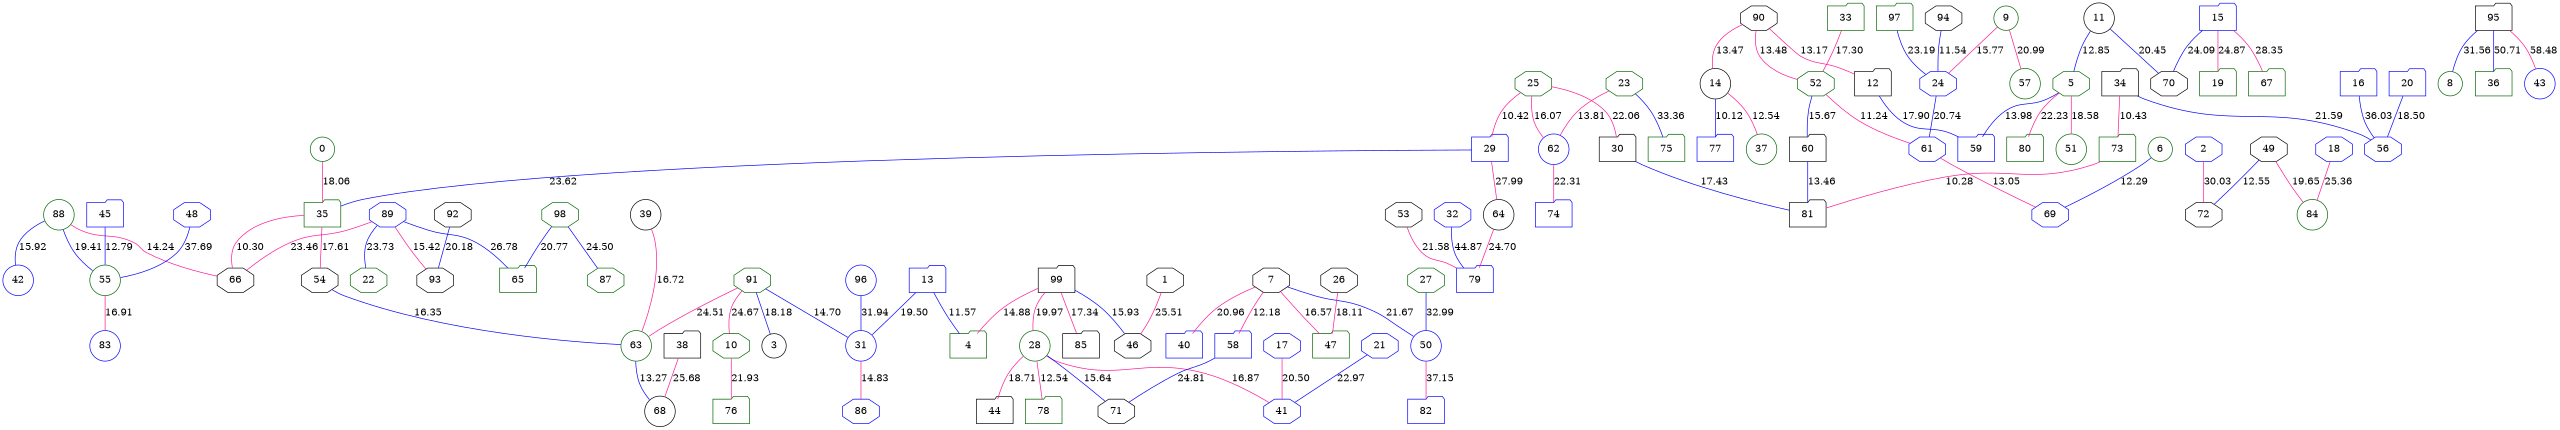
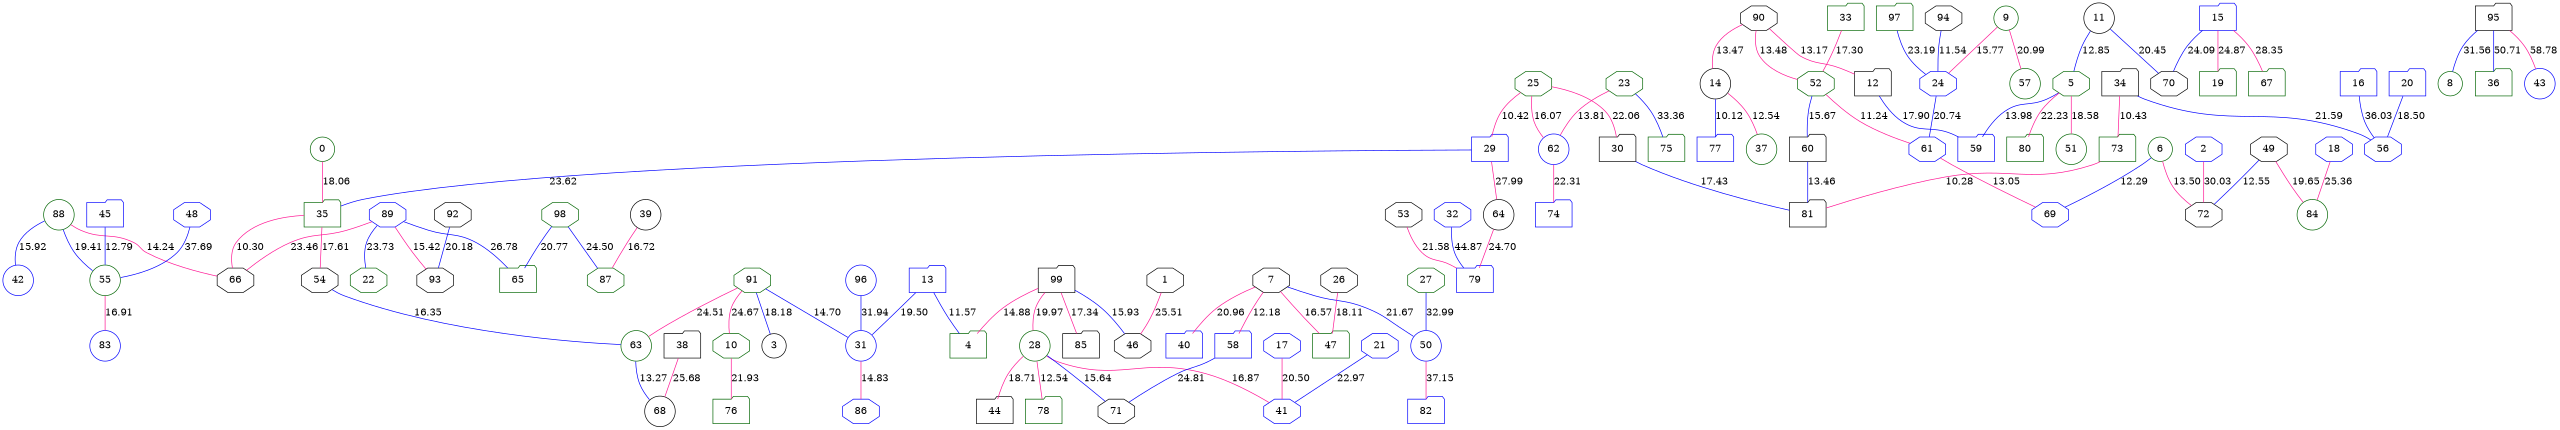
(2544, 51) -> (2544, 51)
none -> (2173, 186)
(655, 281) -> (624, 247)
